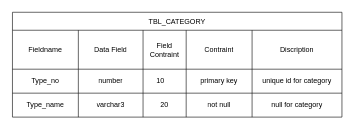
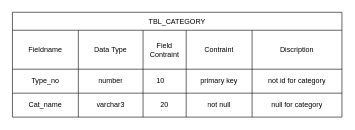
(111, 50) -> (111, 50)
(297, 81) -> (297, 81)
(45, 105) -> (45, 105)
